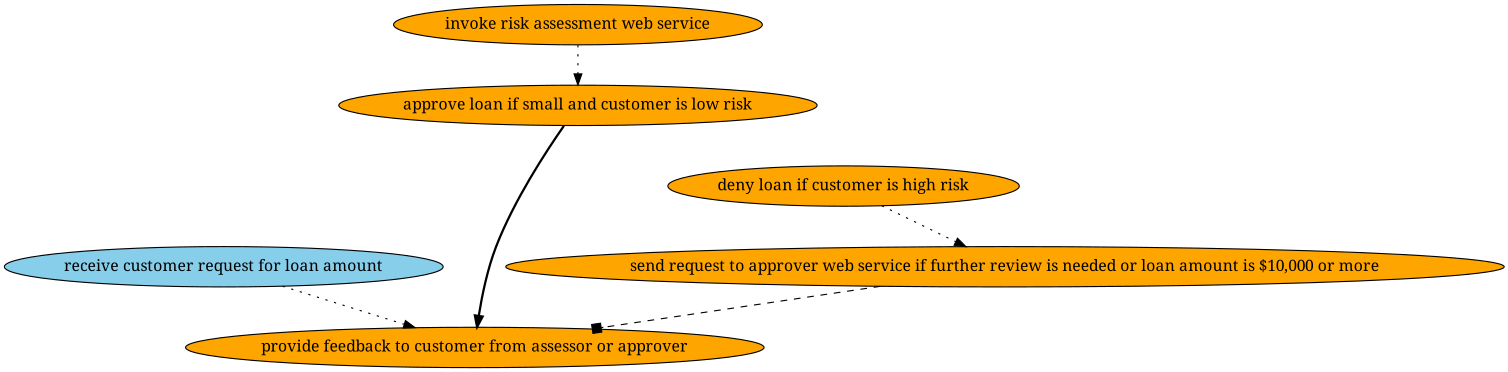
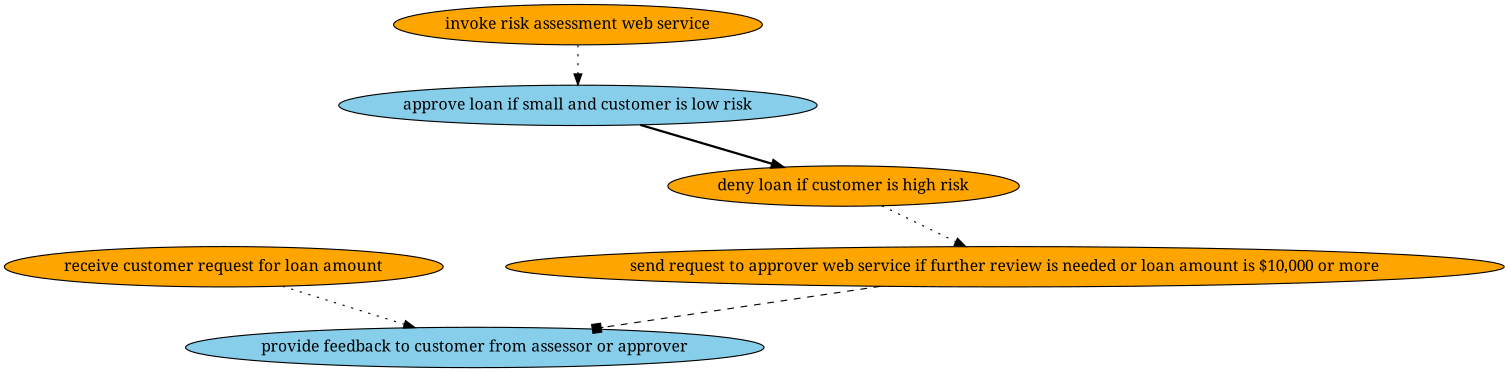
(578, 105) -> (578, 105)
(510, 216) -> (706, 144)
(224, 267) -> (224, 267)
(475, 347) -> (475, 347)
